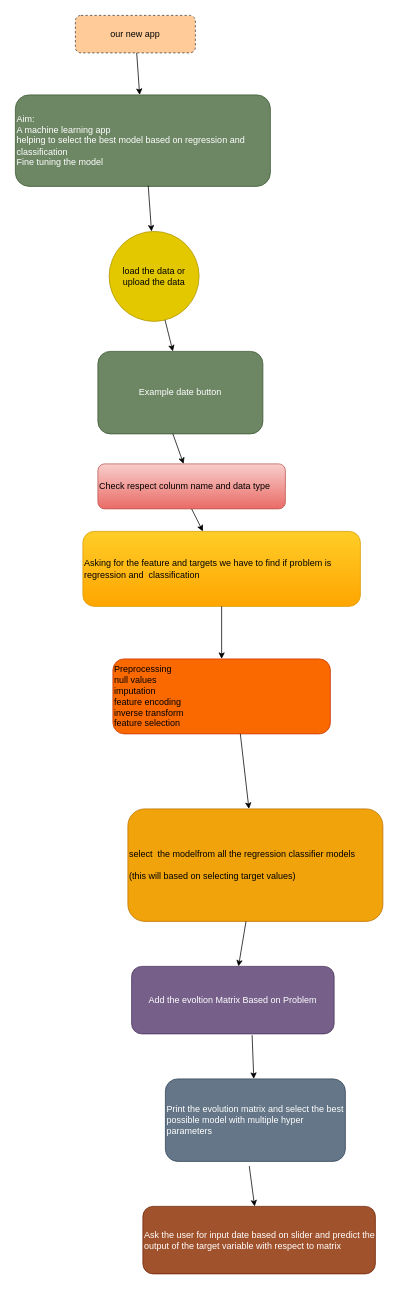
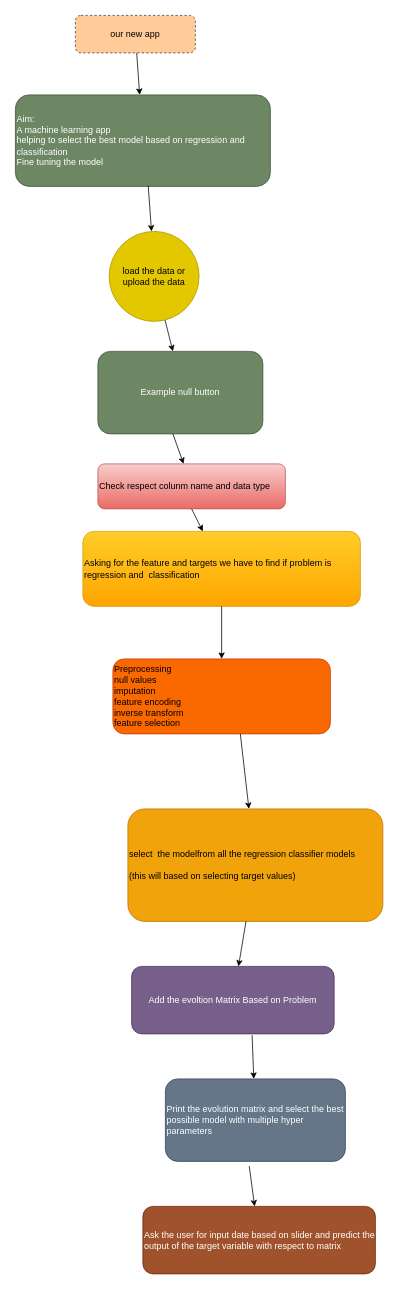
(180, 393) -> (180, 393)
